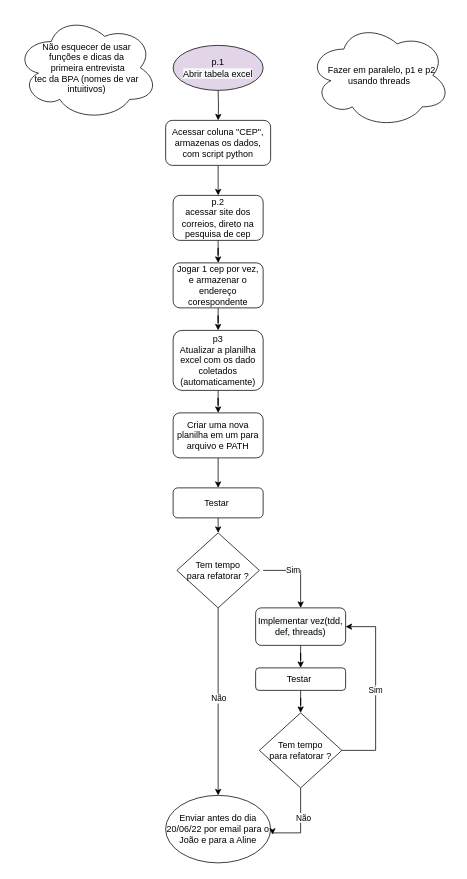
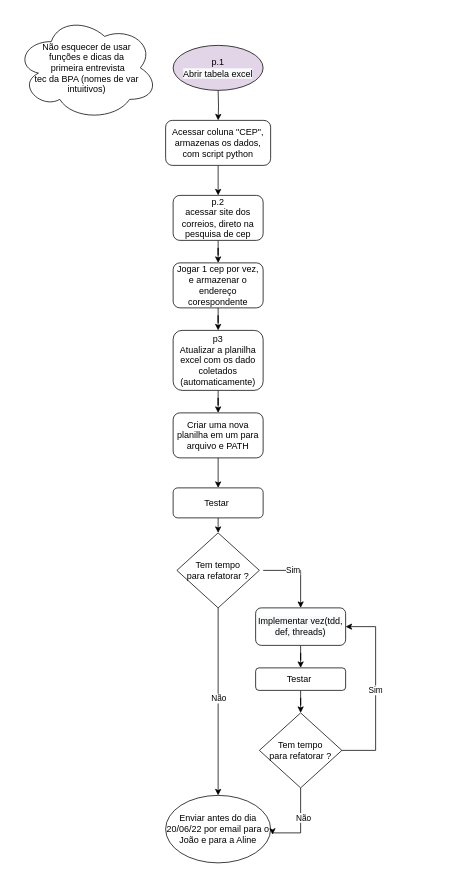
(379, 75) -> none
